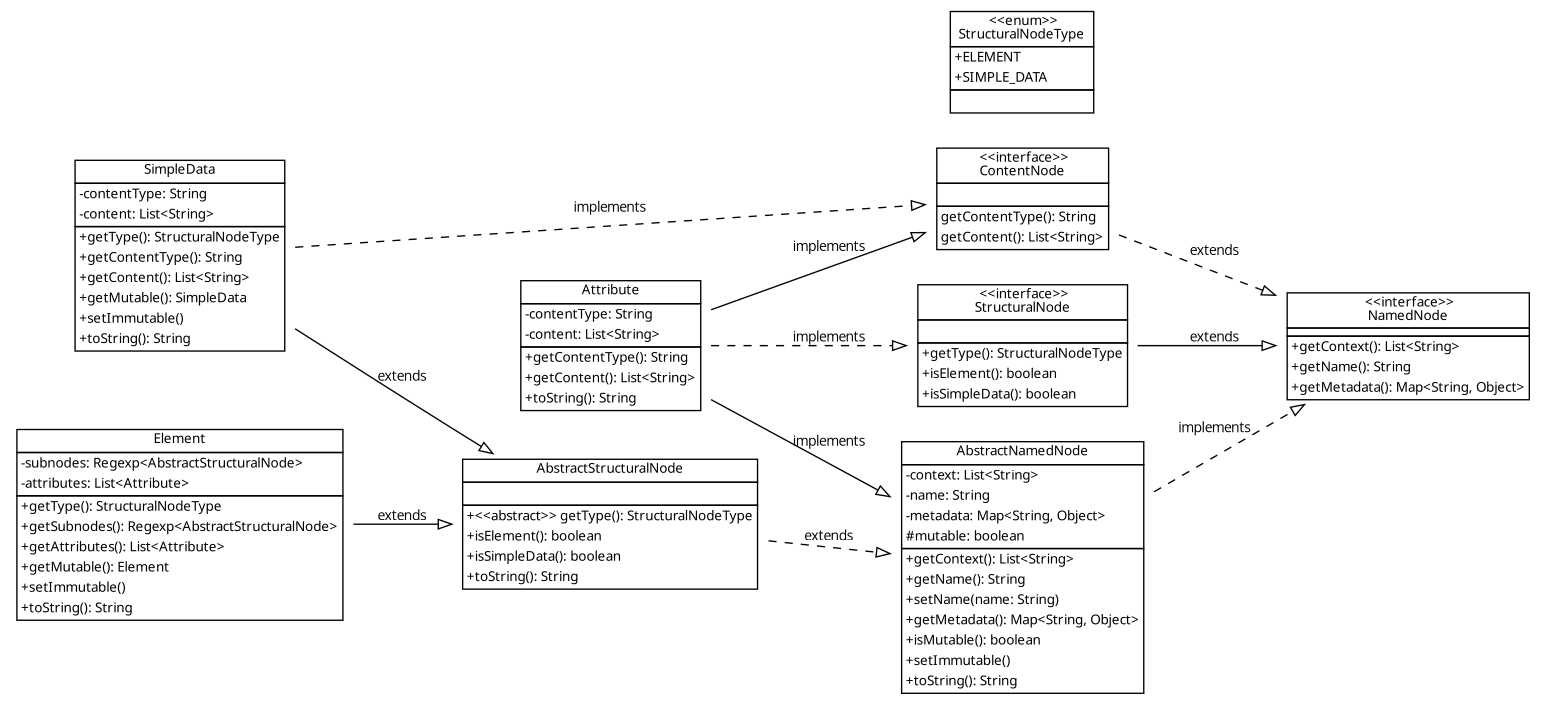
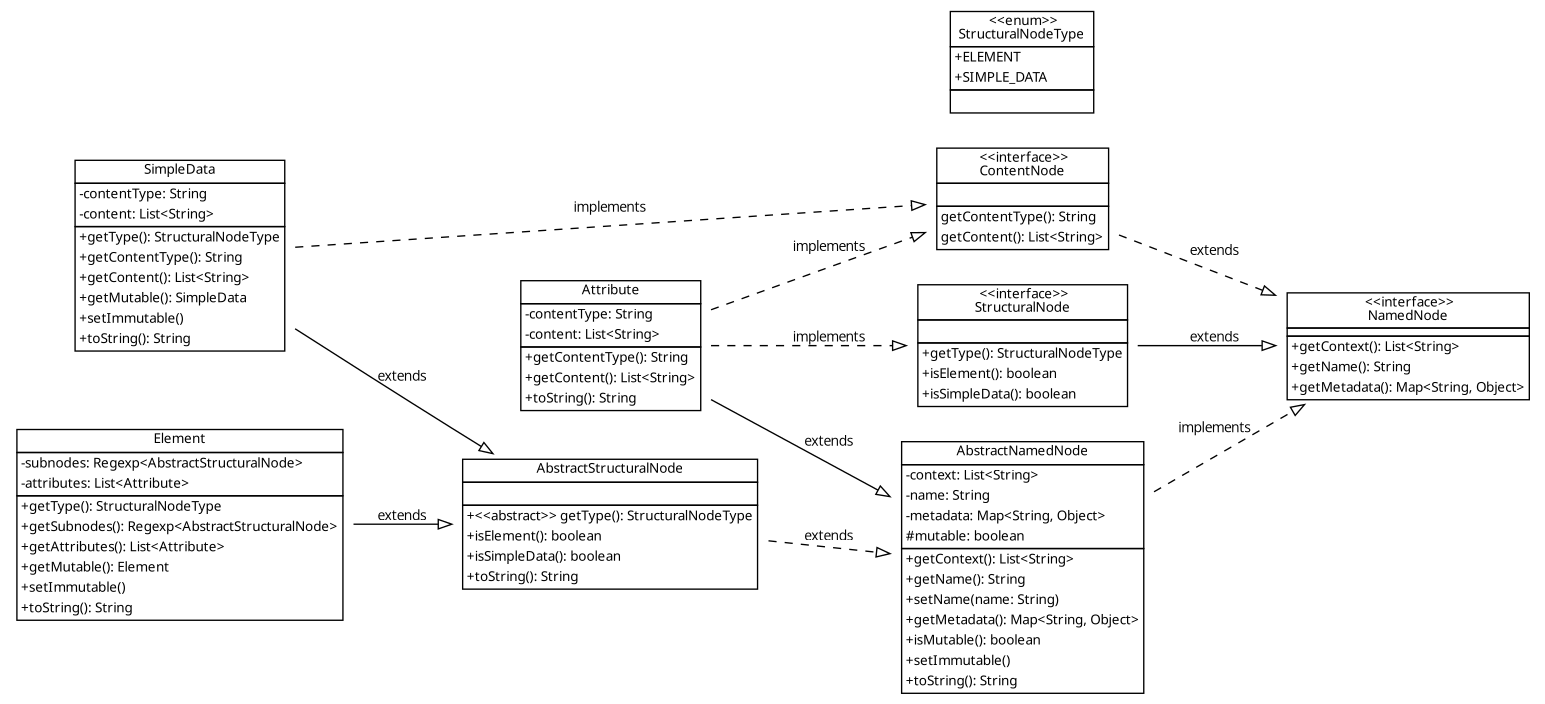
(812, 274) -> (812, 274)
(829, 442) -> (829, 442)
